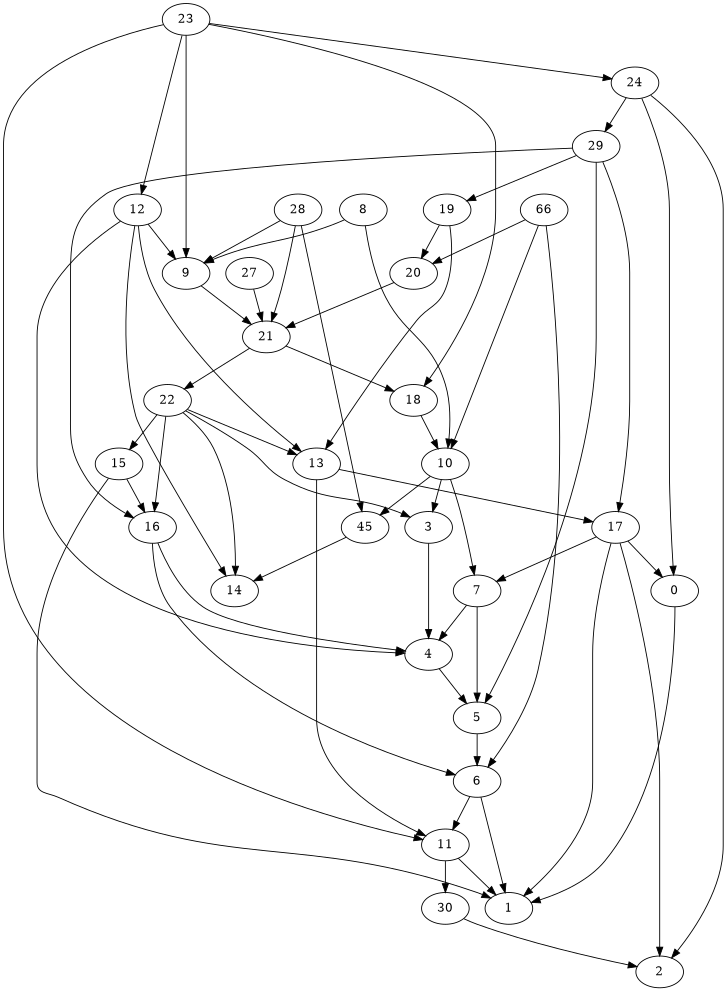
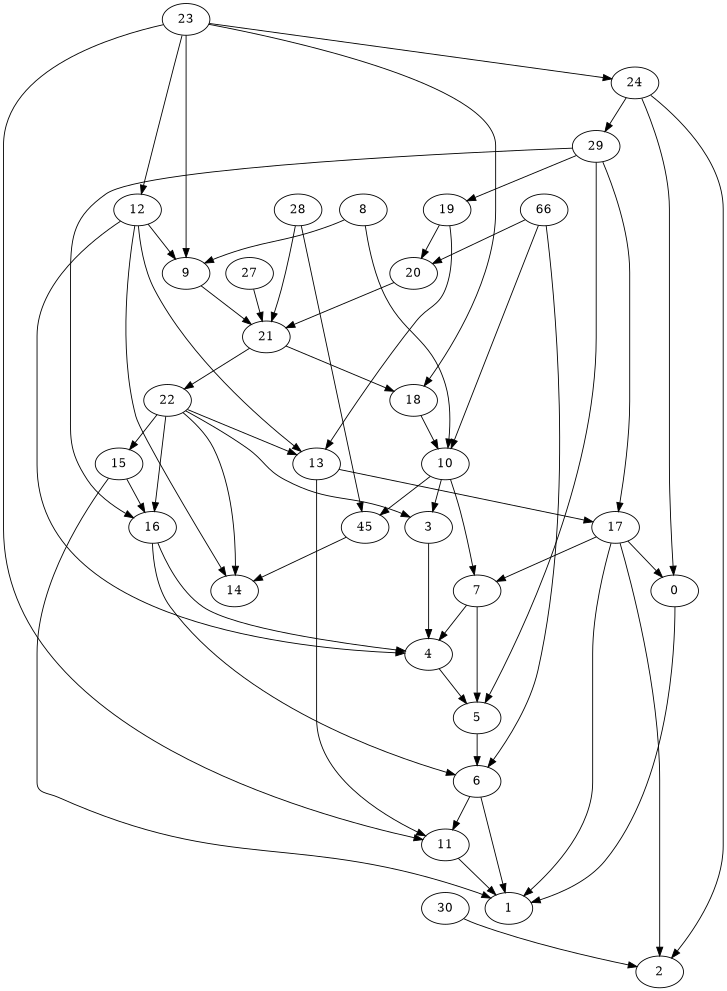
(246, 239) -> none
(445, 872) -> none
